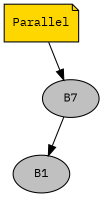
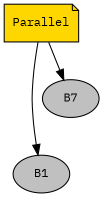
(58, 131) -> (32, 93)
